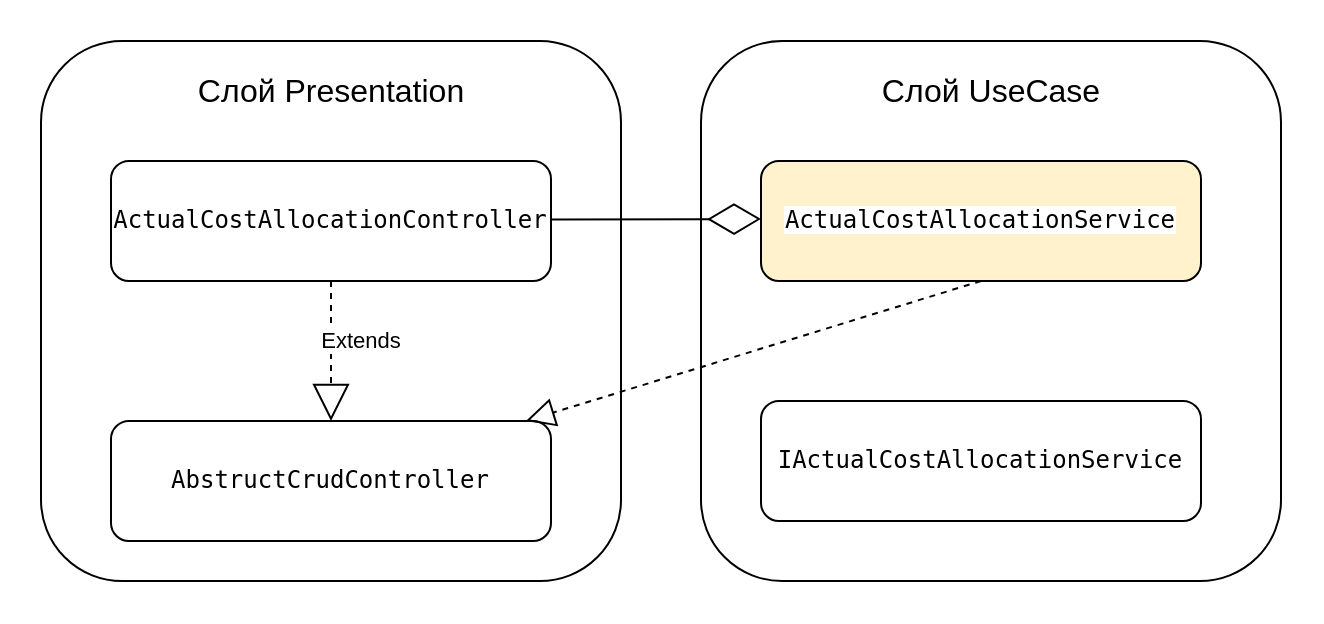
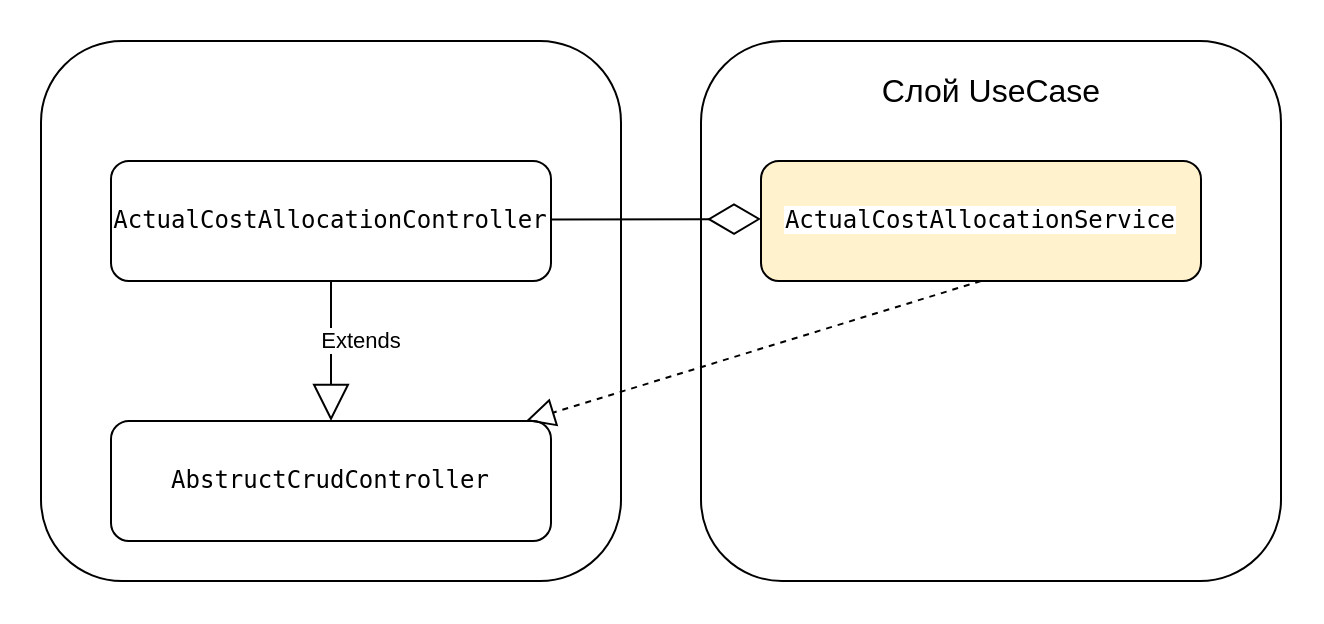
(331, 91) -> none
(331, 306) -> (331, 306)
(981, 461) -> none
